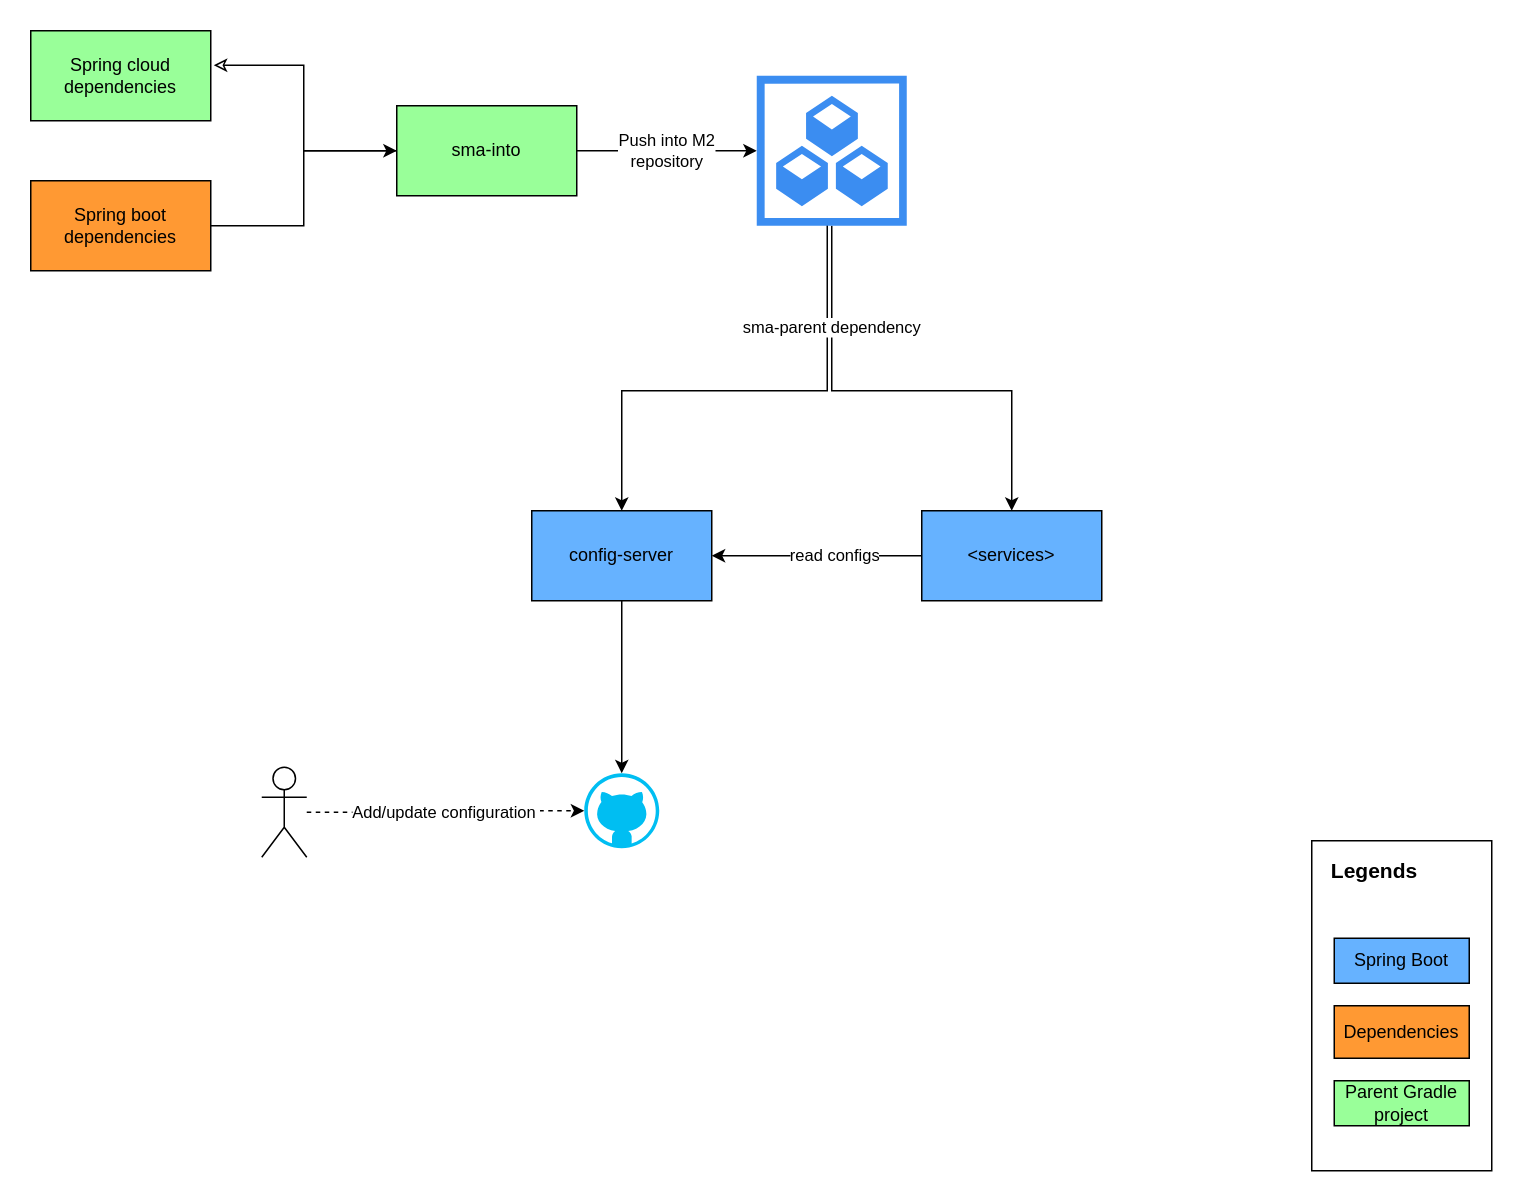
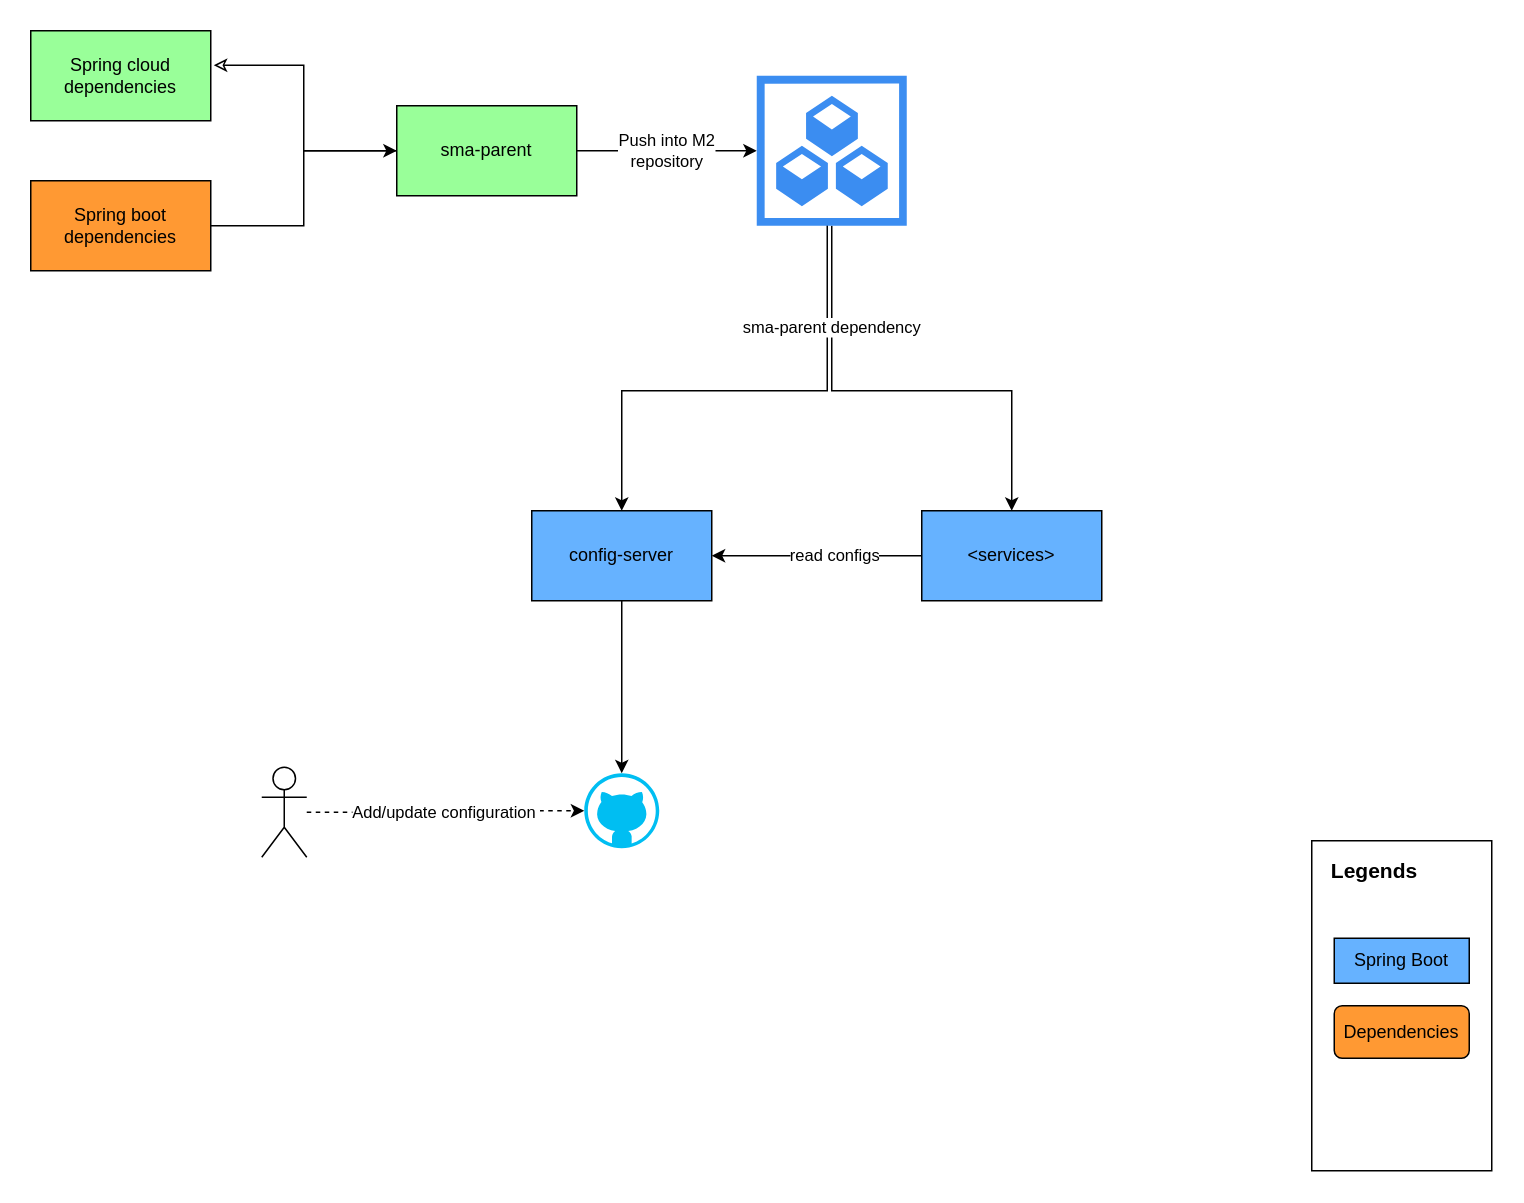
(487, 151) -> (487, 151)
(1402, 1032) -> (1402, 1032)
(1402, 1103) -> none
